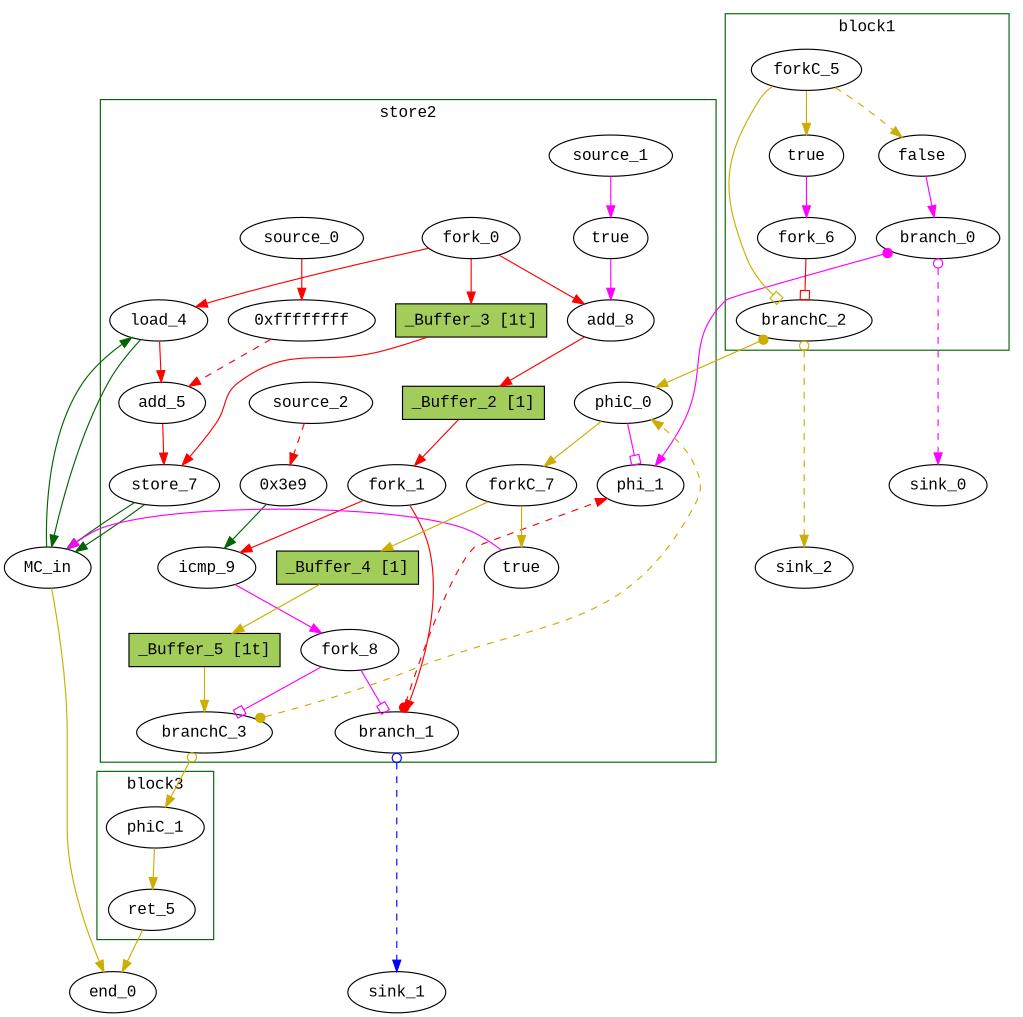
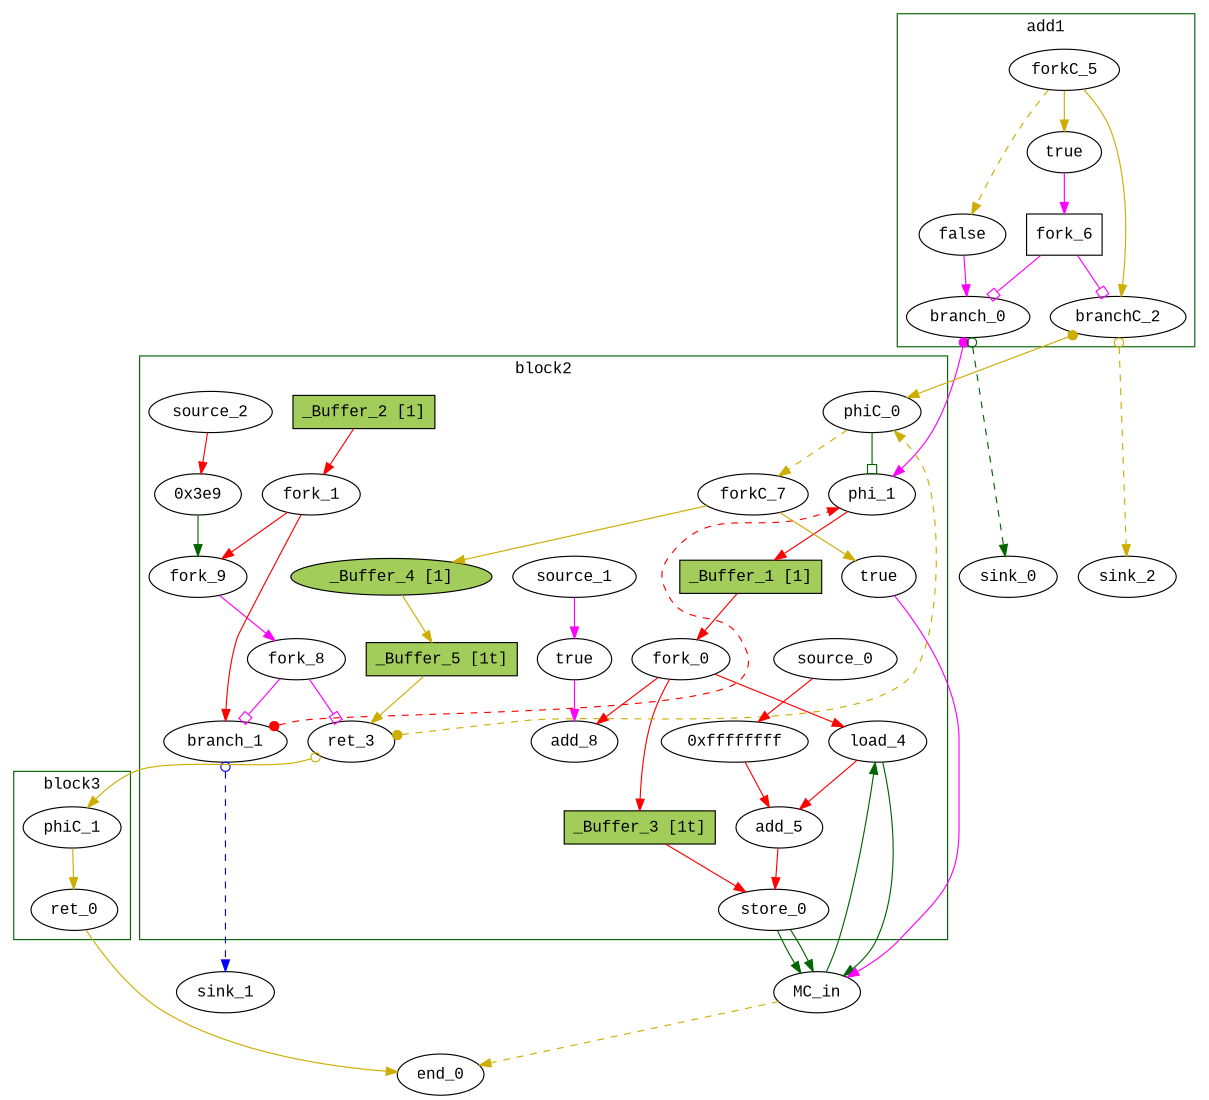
(867, 27) -> (1046, 27)
(408, 113) -> (544, 369)
(732, 212) -> (1123, 182)
(806, 238) -> (1064, 235)
(806, 269) -> (1088, 271)
none -> (1020, 273)
(547, 359) -> none
(235, 360) -> (754, 780)
(938, 360) -> (988, 446)
(631, 438) -> (872, 448)
(299, 439) -> (205, 448)
(577, 440) -> (818, 450)
(164, 485) -> (774, 910)
(207, 568) -> (198, 577)
(348, 568) -> (391, 577)
none -> (751, 577)
(205, 732) -> (351, 742)
(67, 777) -> (635, 1032)
(152, 910) -> (74, 910)
